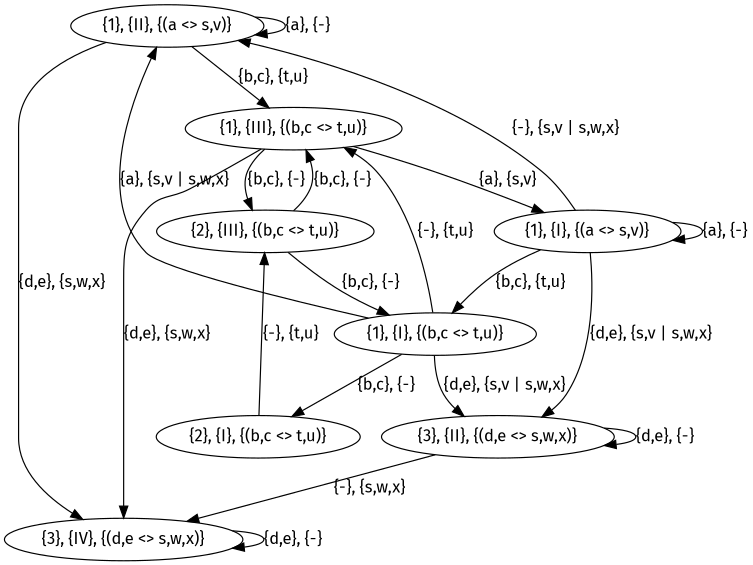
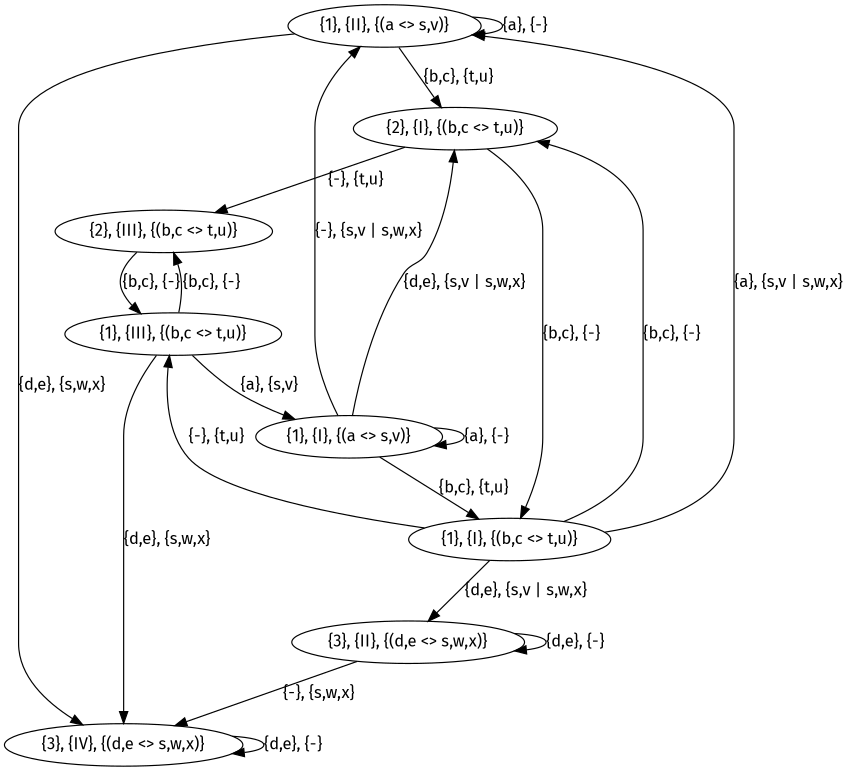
(226, 74) -> (417, 72)
(331, 285) -> (543, 319)
(588, 336) -> (397, 284)
